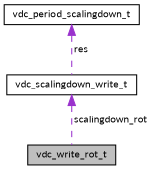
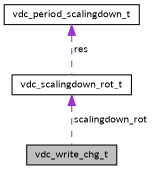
(72, 85) -> (72, 85)
(72, 155) -> (72, 155)
